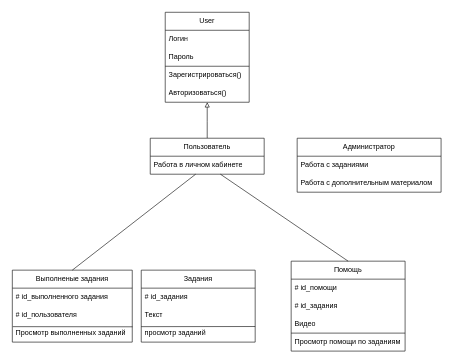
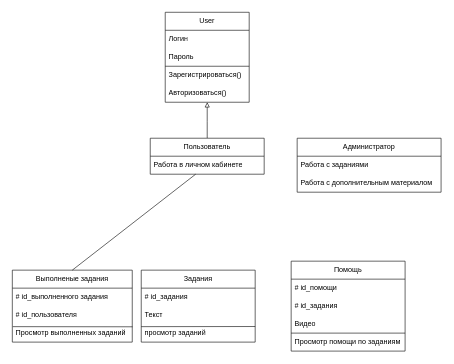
(285, 218) -> none
